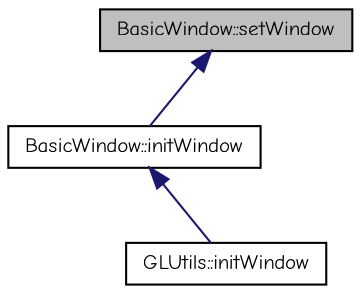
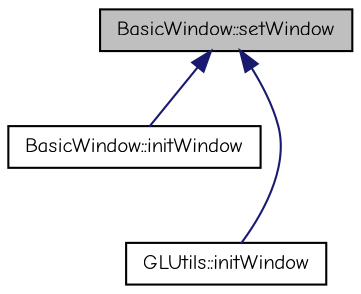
(187, 214) -> (280, 158)
